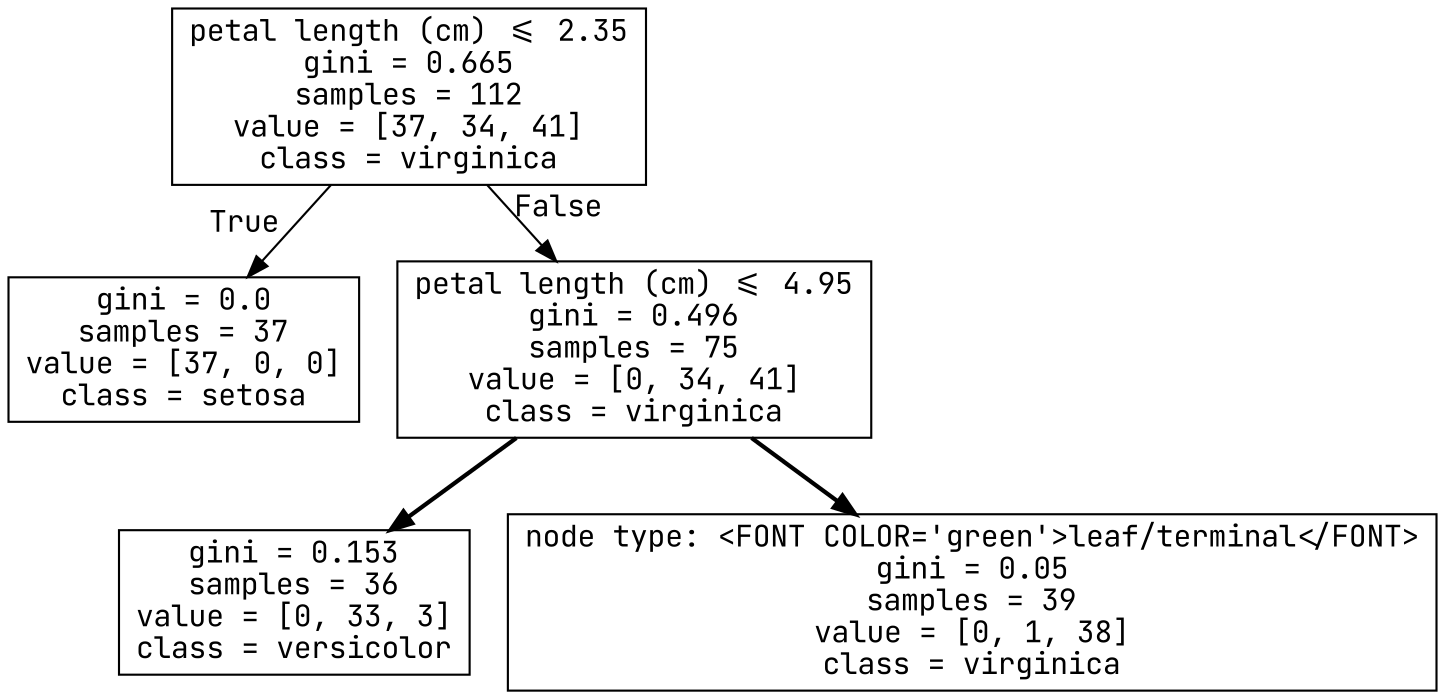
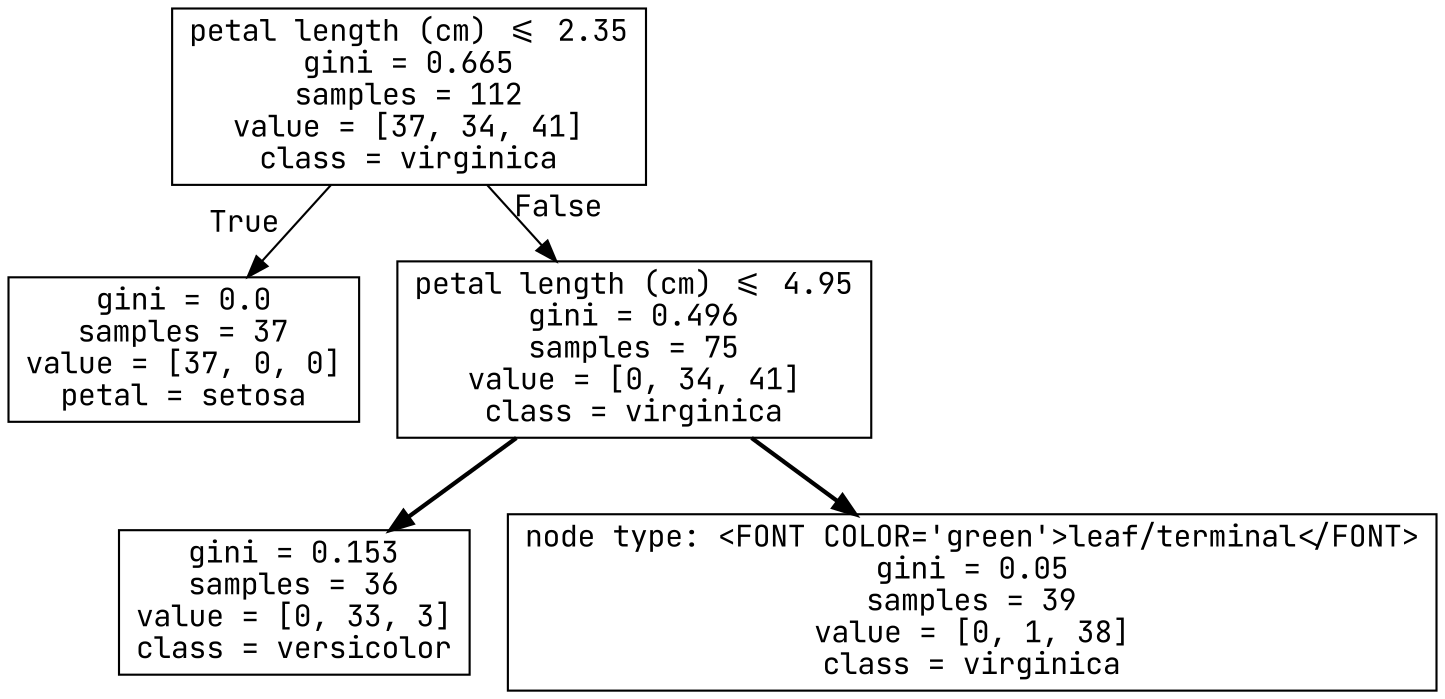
(184, 350) -> (184, 350)
